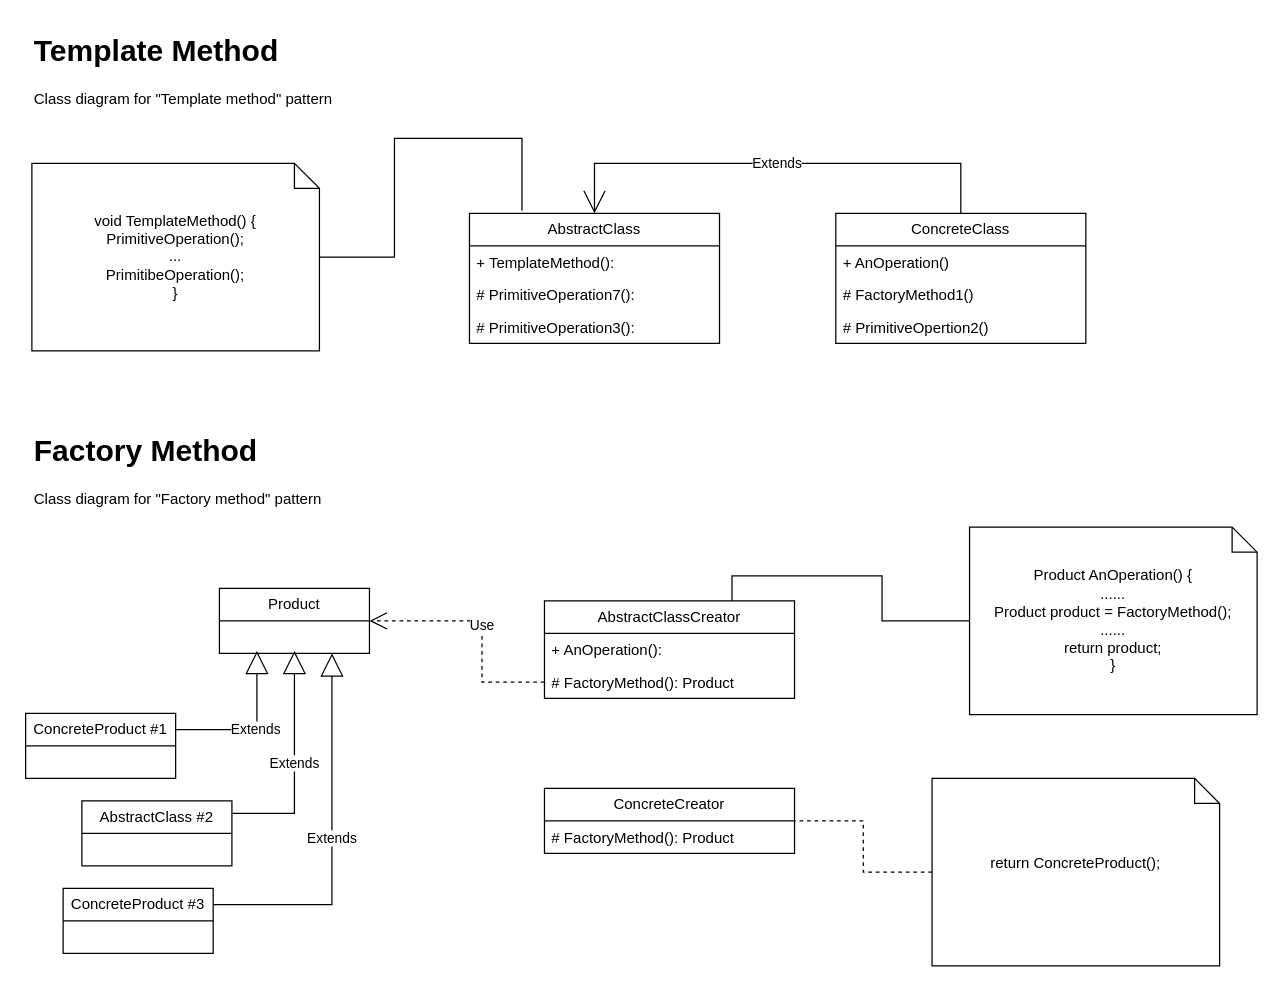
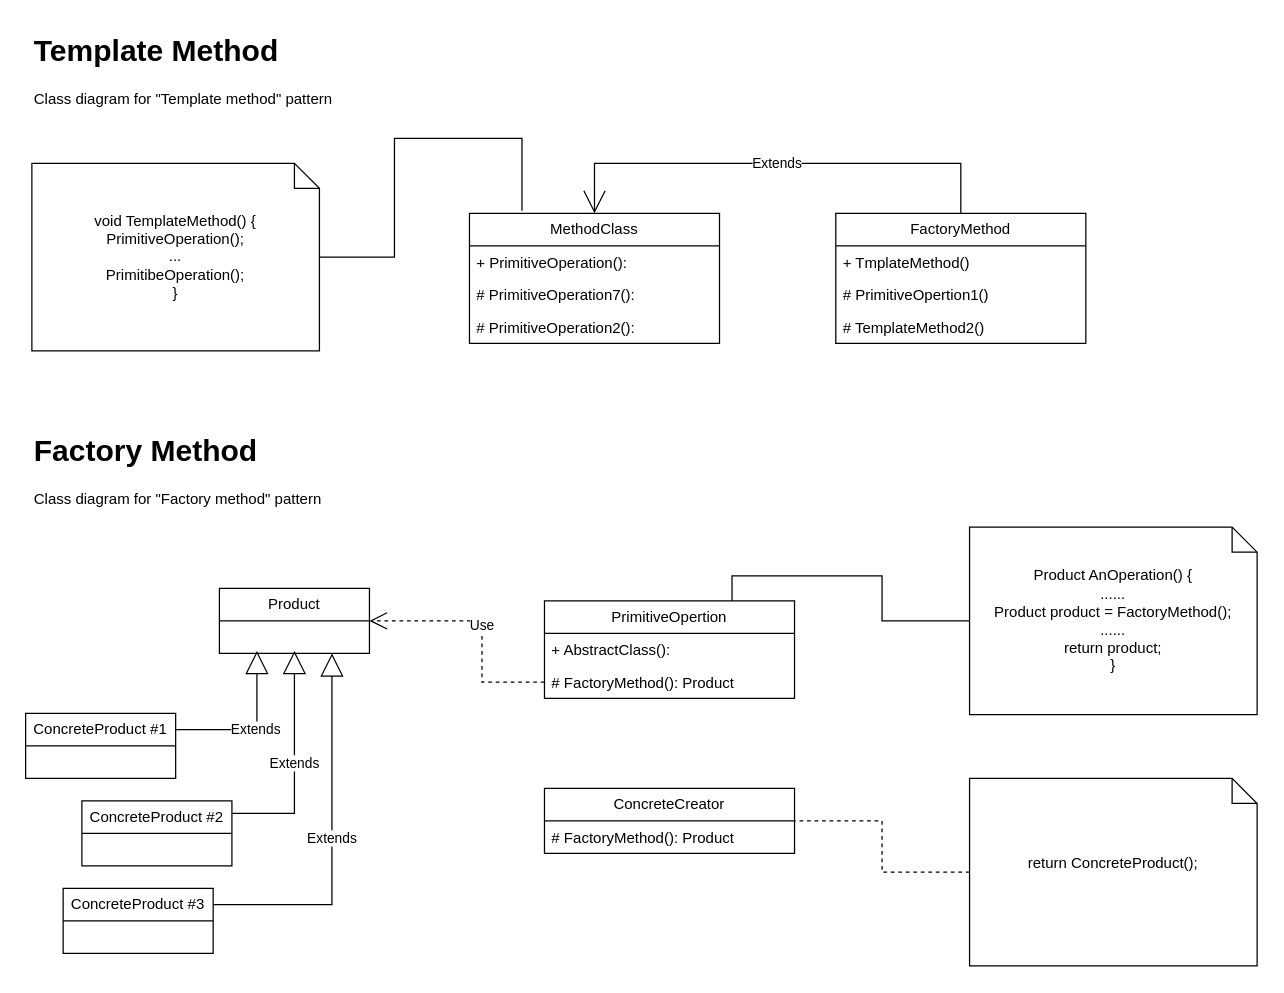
(594, 229) -> (594, 229)
(961, 229) -> (961, 229)
(551, 263) -> (562, 263)
(902, 263) -> (911, 263)
(917, 296) -> (926, 296)
(566, 328) -> (566, 328)
(926, 328) -> (919, 328)
(669, 617) -> (669, 617)
(613, 651) -> (622, 651)
(157, 817) -> (157, 817)
(1076, 872) -> (1113, 872)
